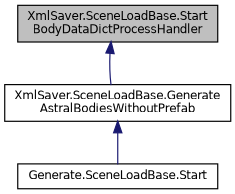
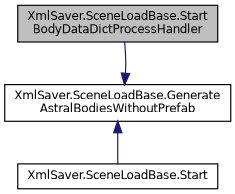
(110, 69) -> (126, 57)
(118, 176) -> (118, 176)
